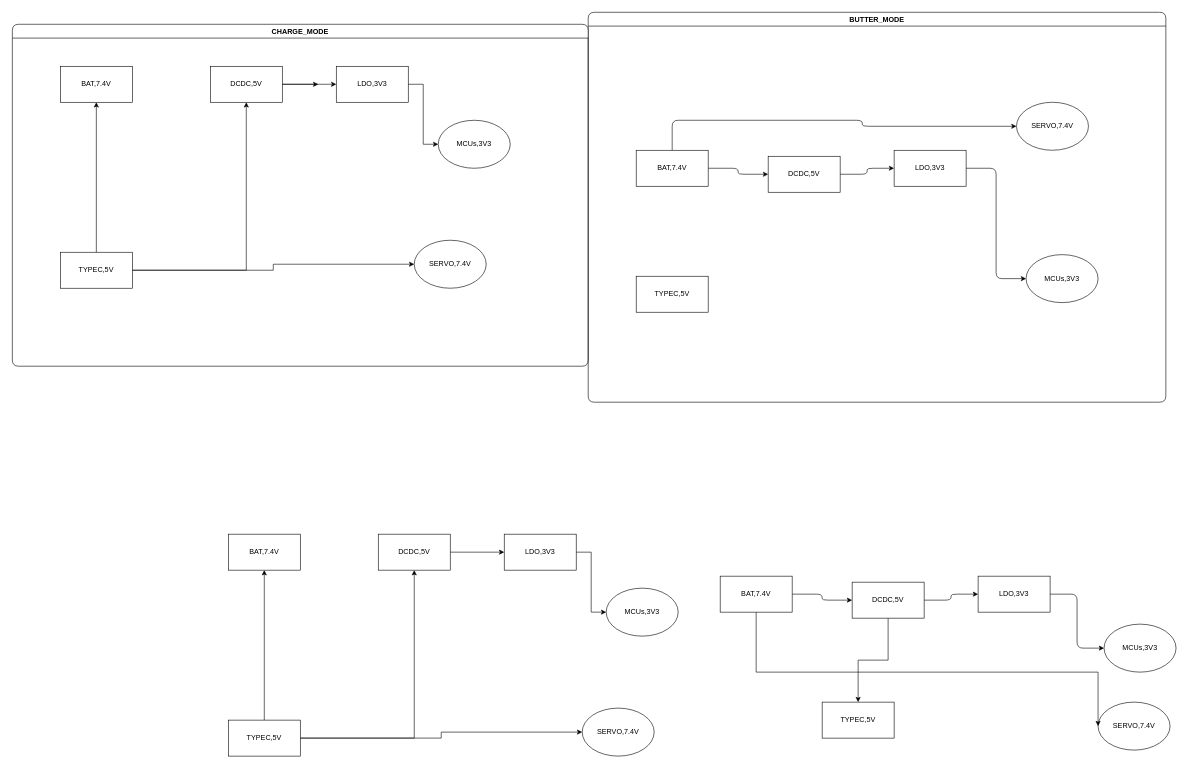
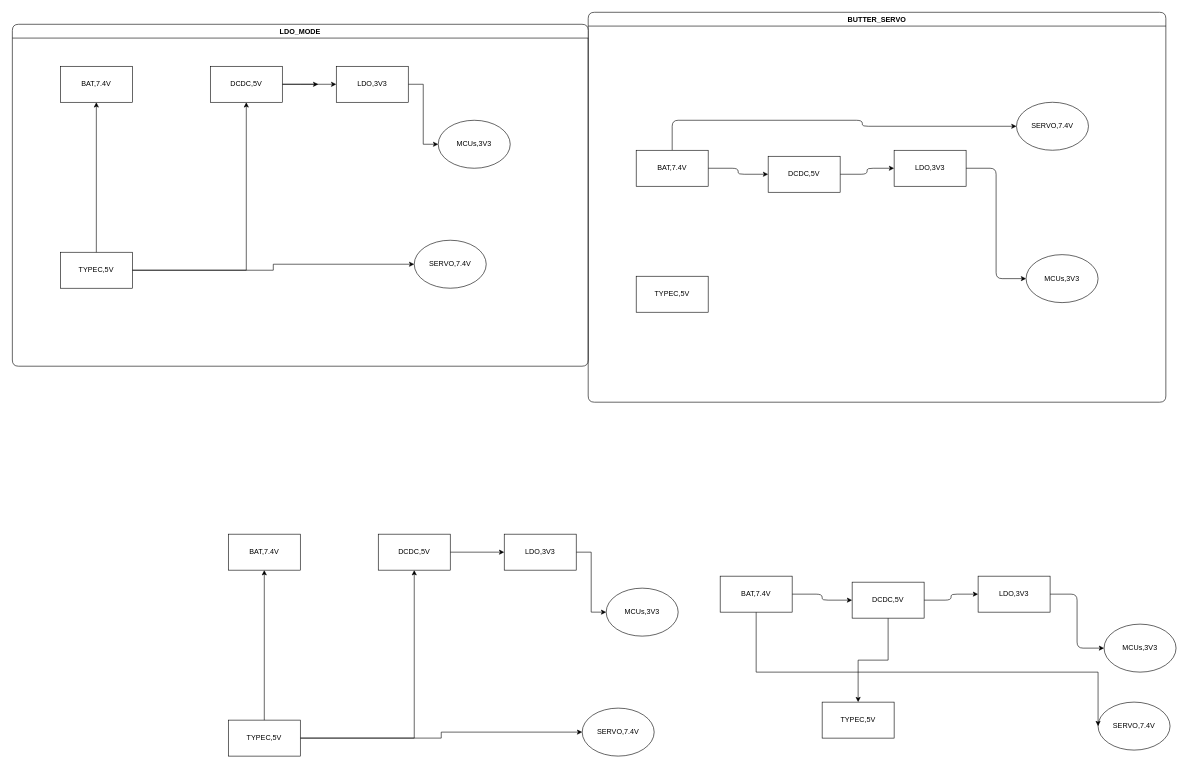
(877, 20) -> (877, 20)
(300, 32) -> (300, 32)
